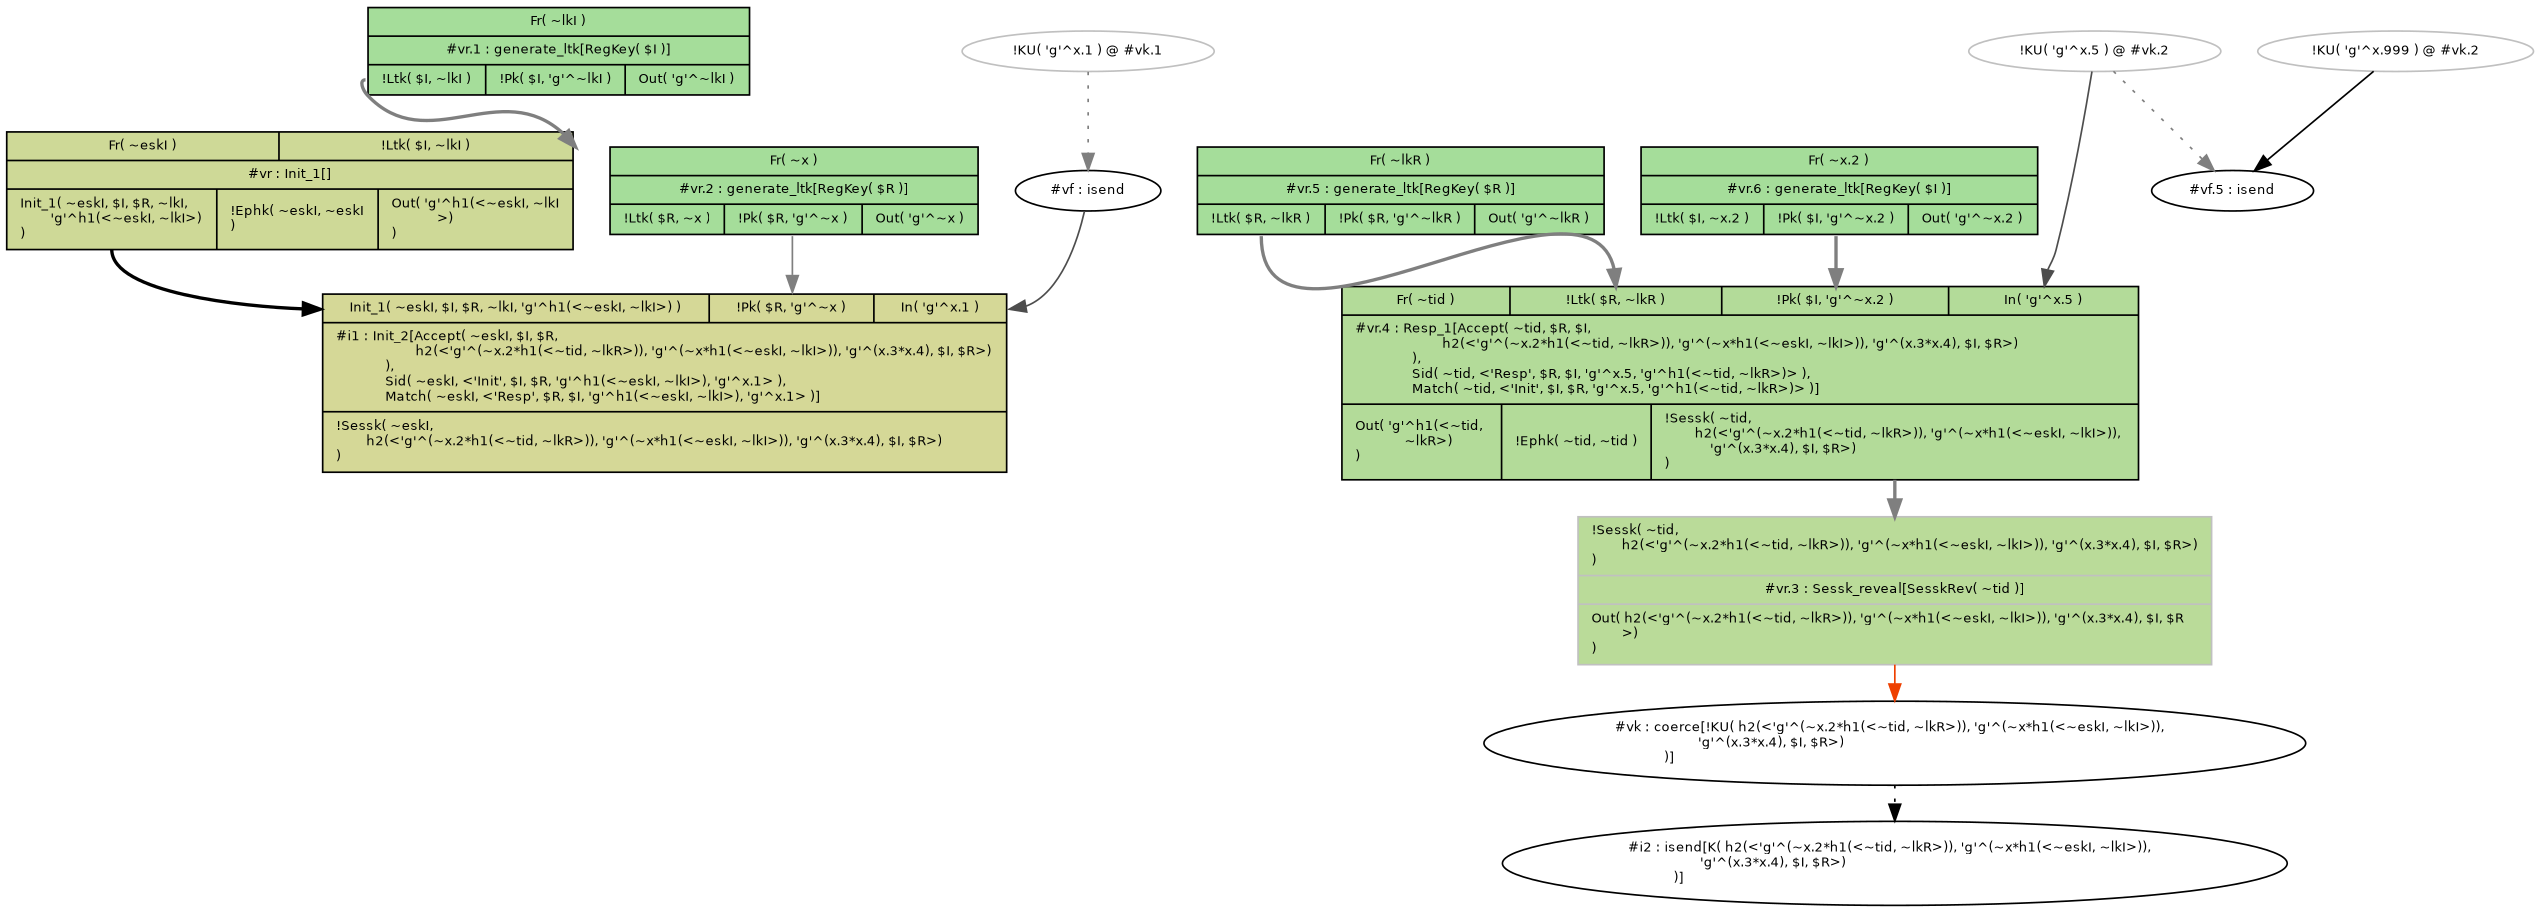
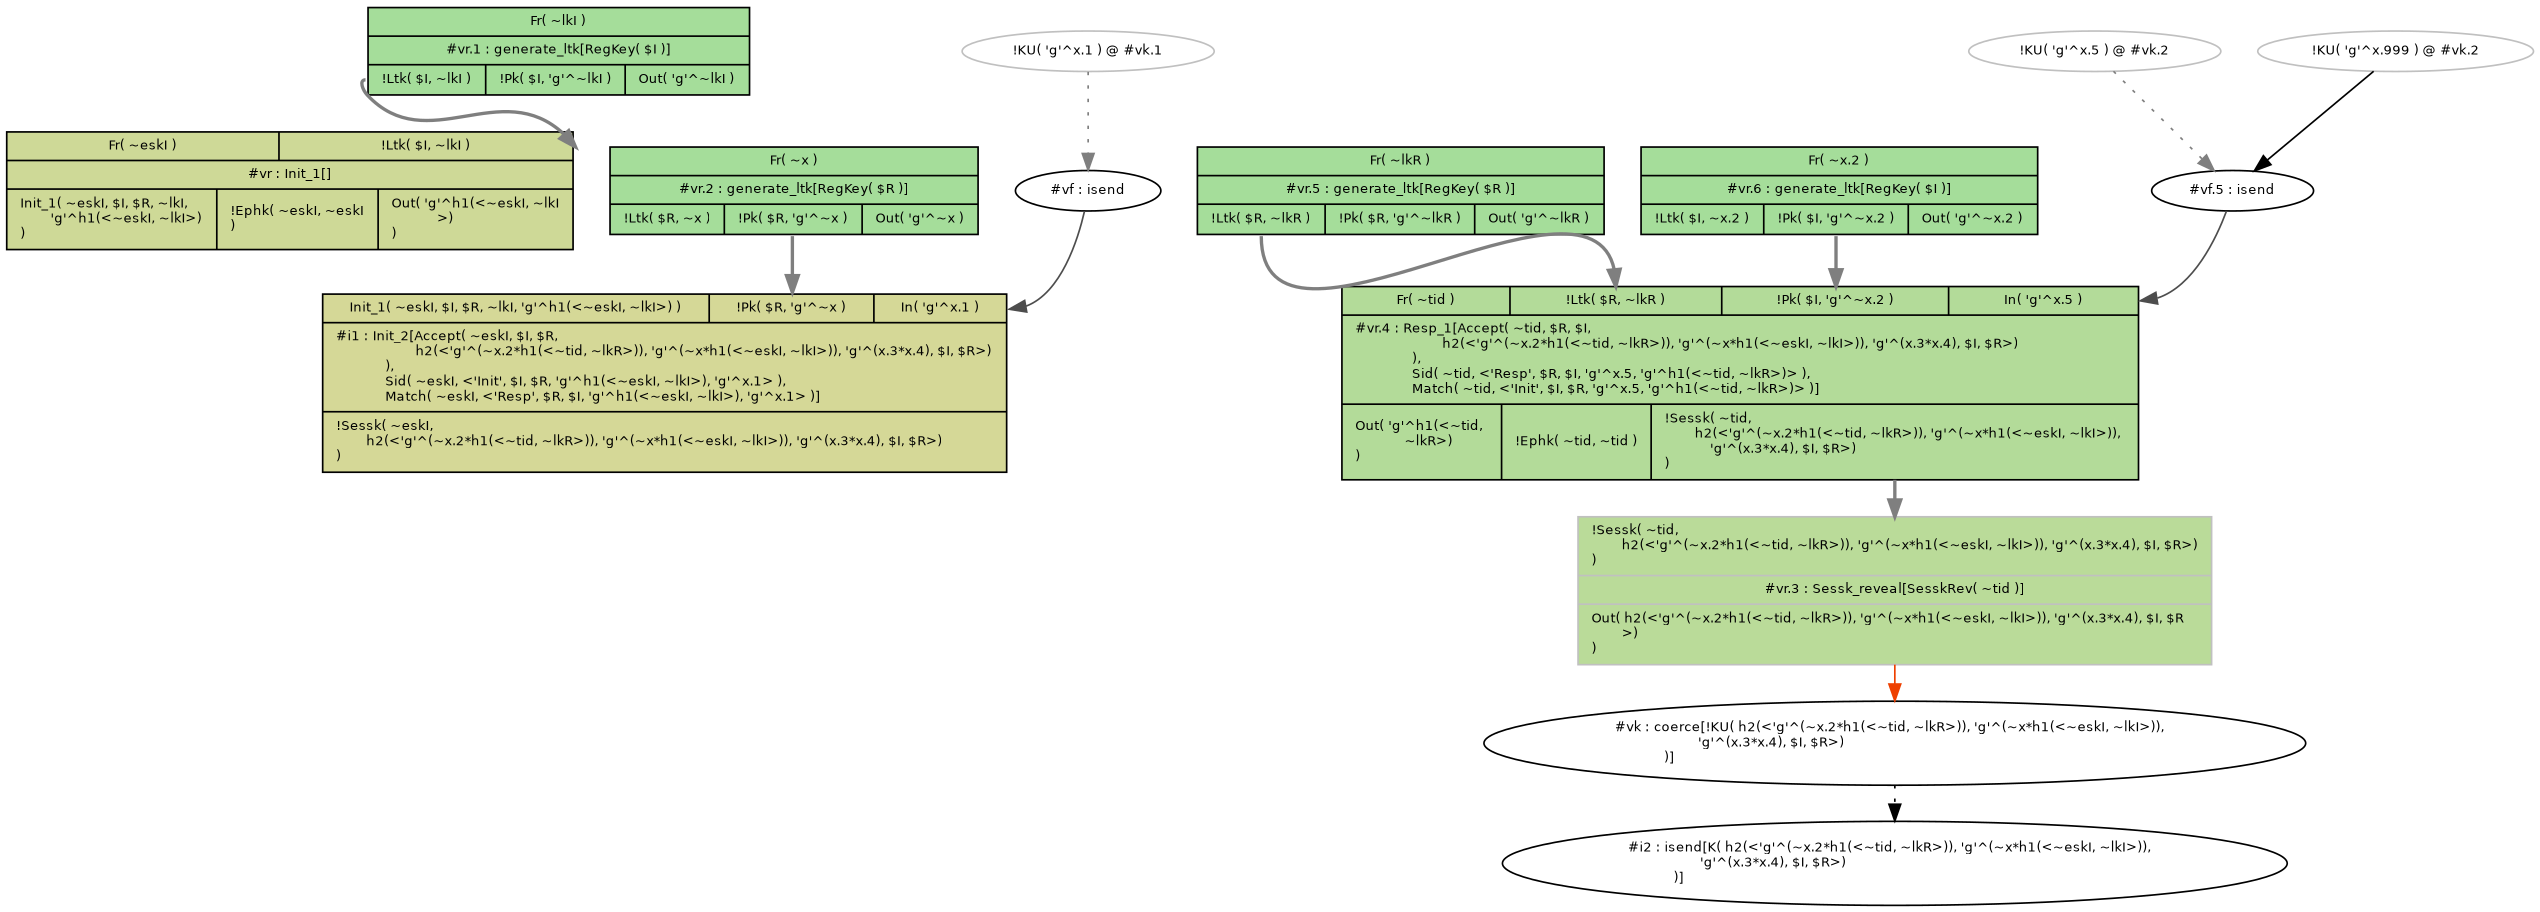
(2074, 172) -> (2200, 262)
(792, 256) -> (792, 256)
(199, 297) -> none
